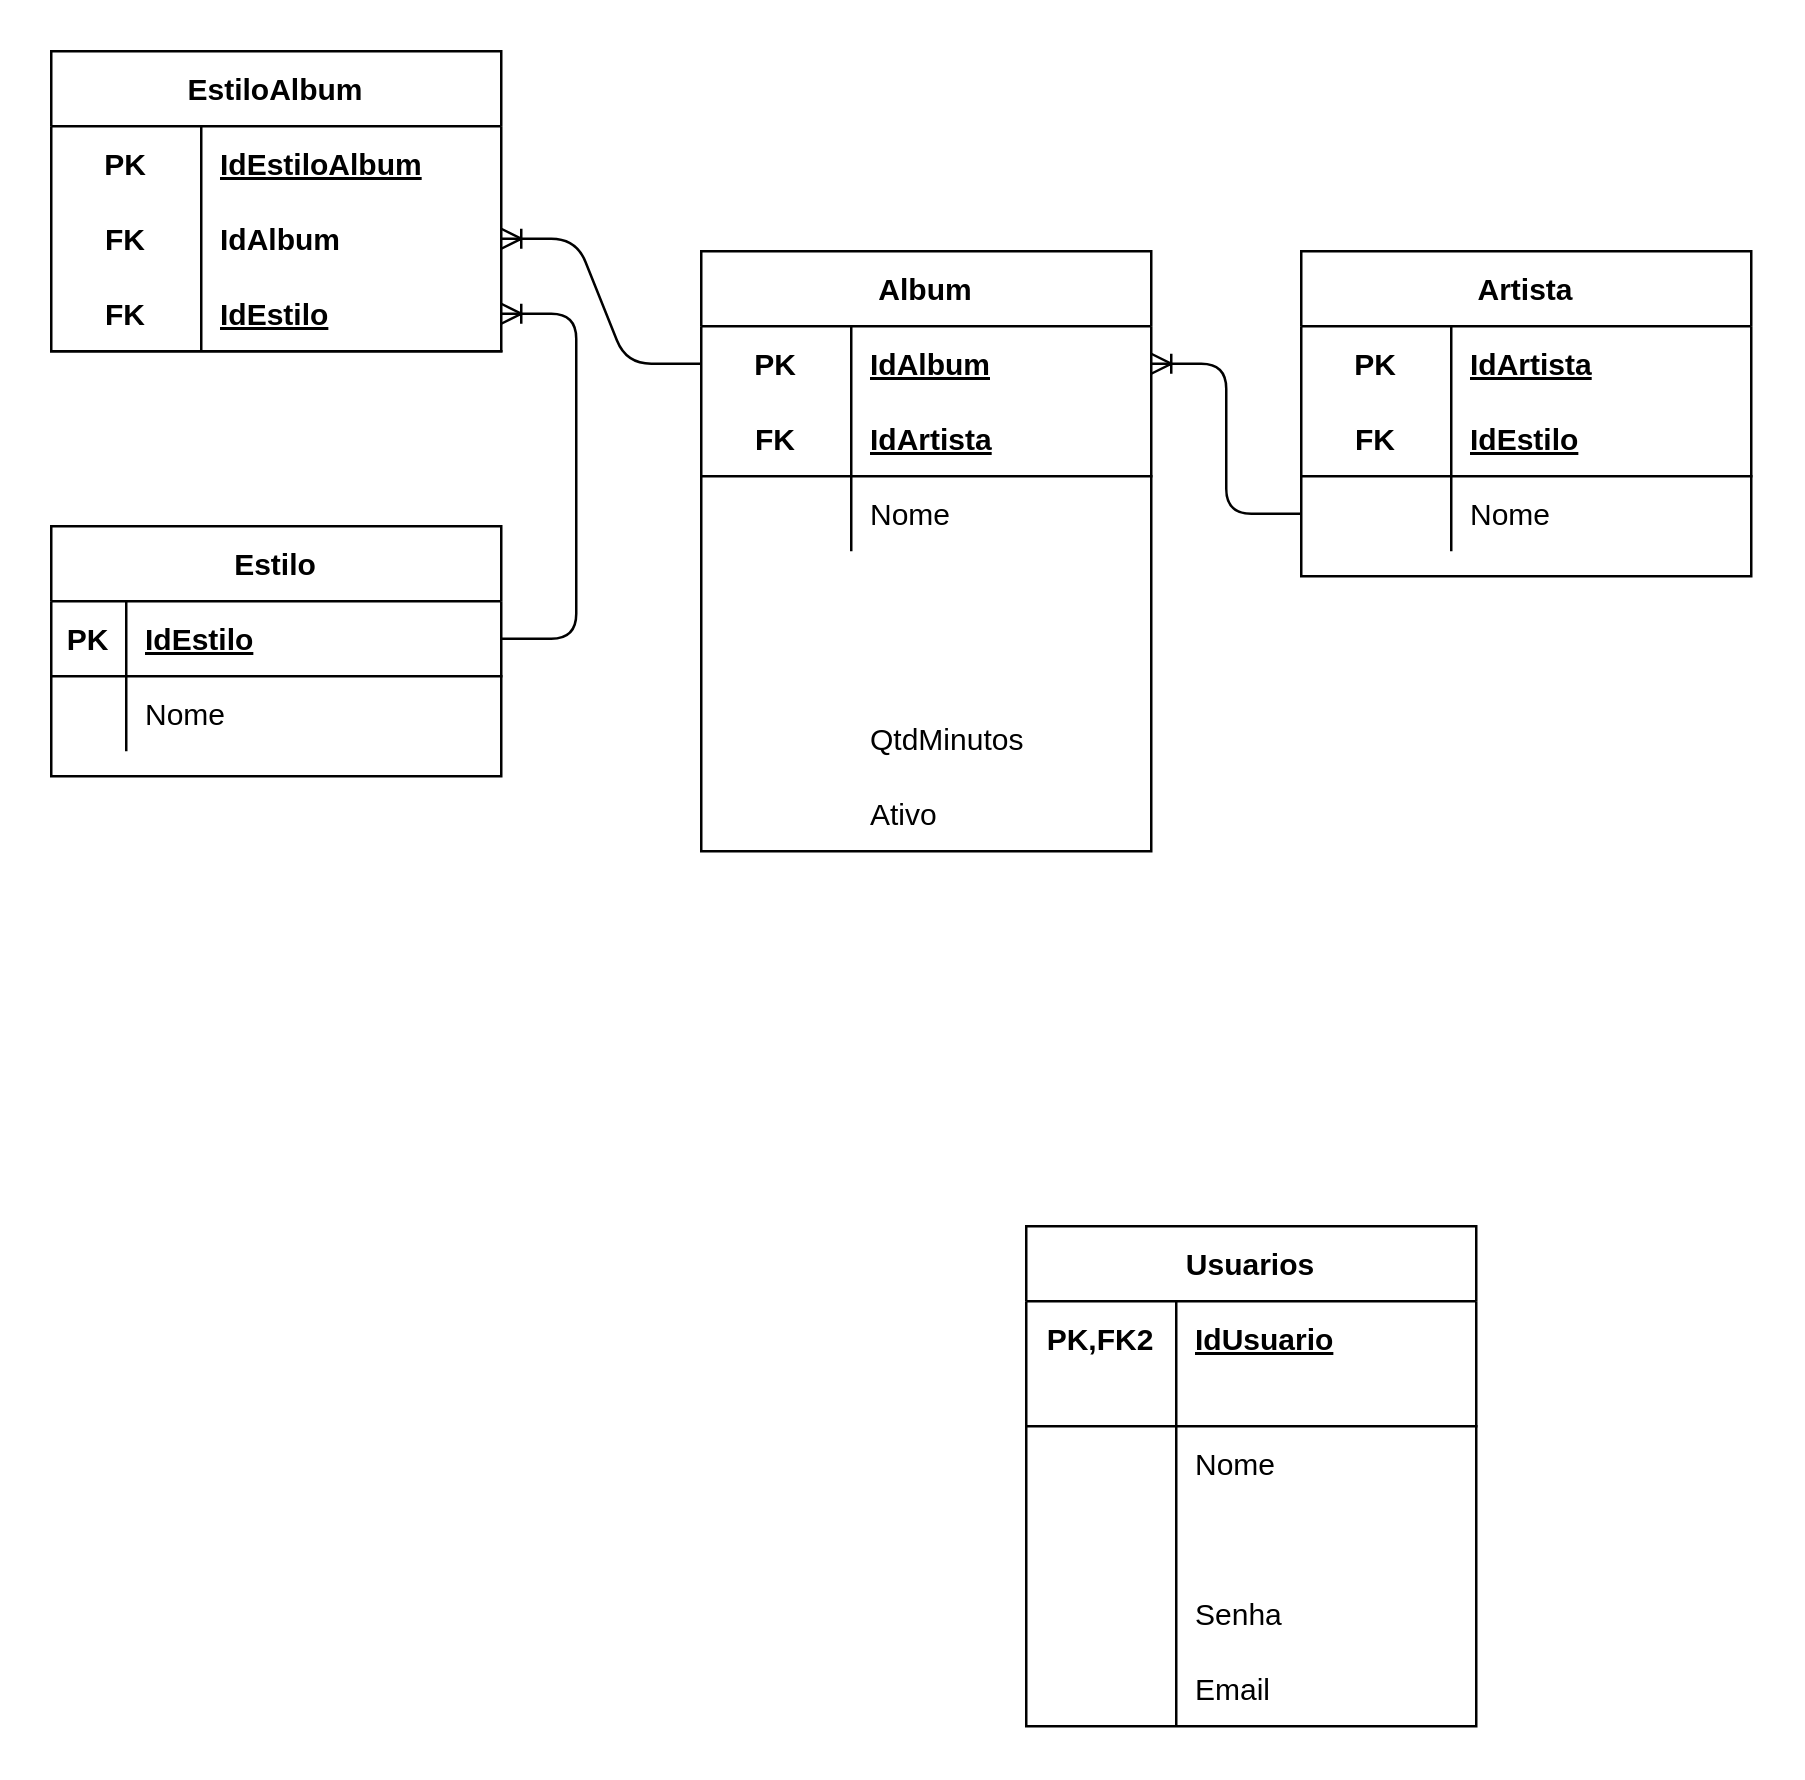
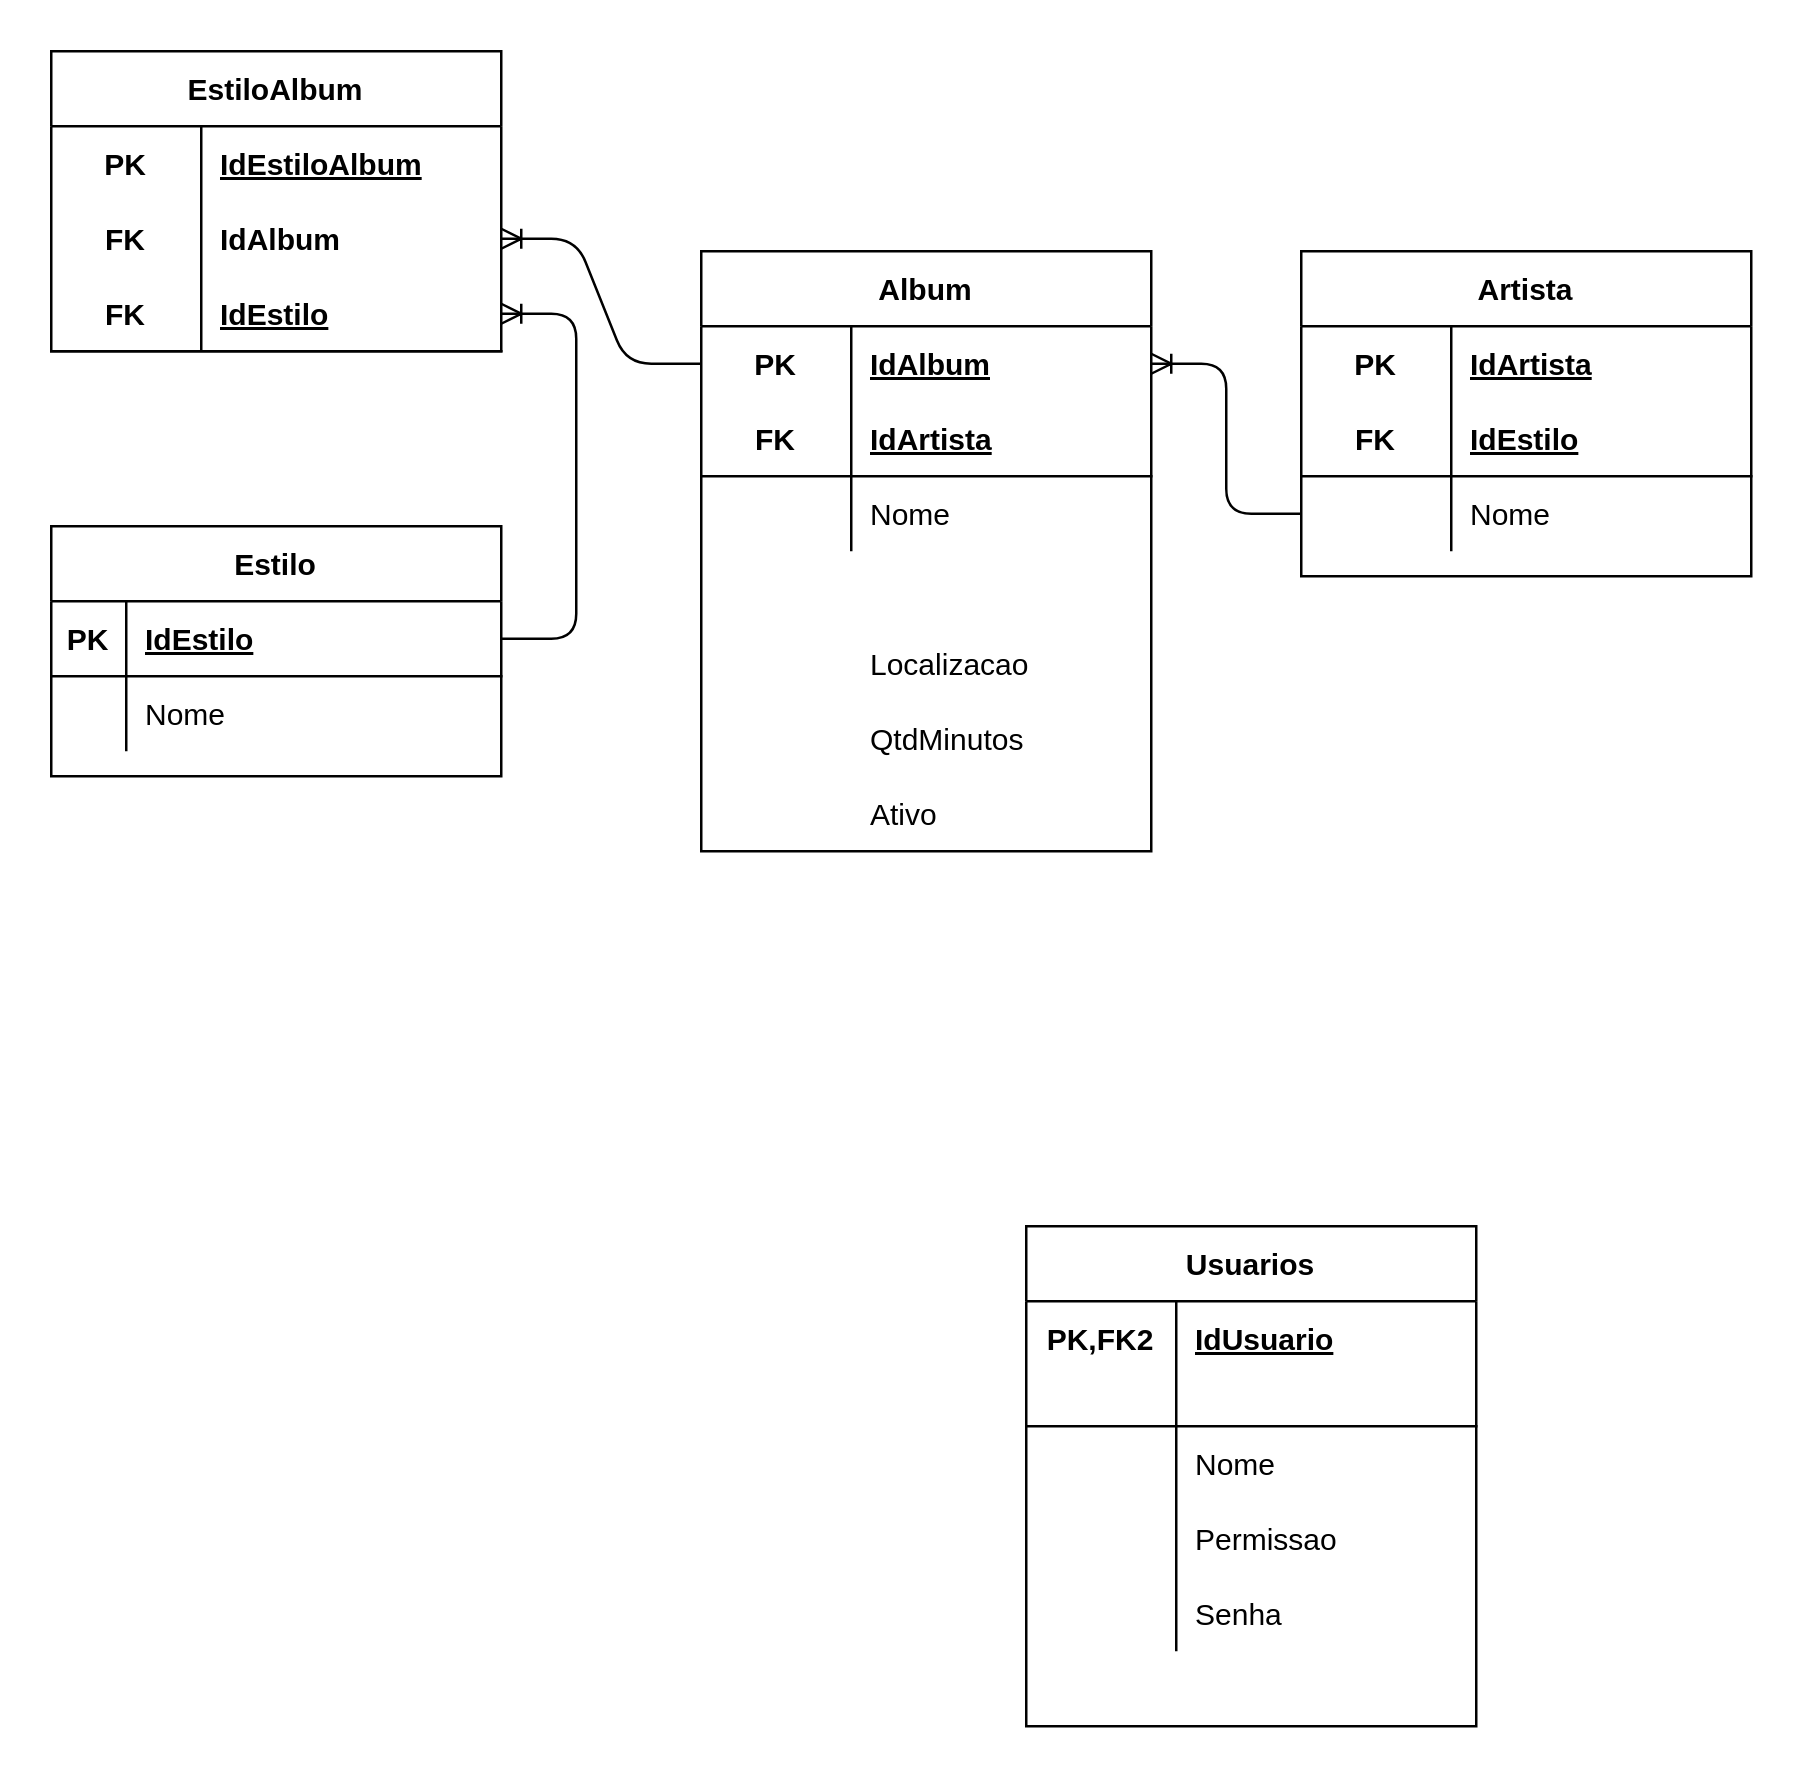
none -> (1001, 664)
none -> (1326, 1539)
(1326, 1689) -> none
